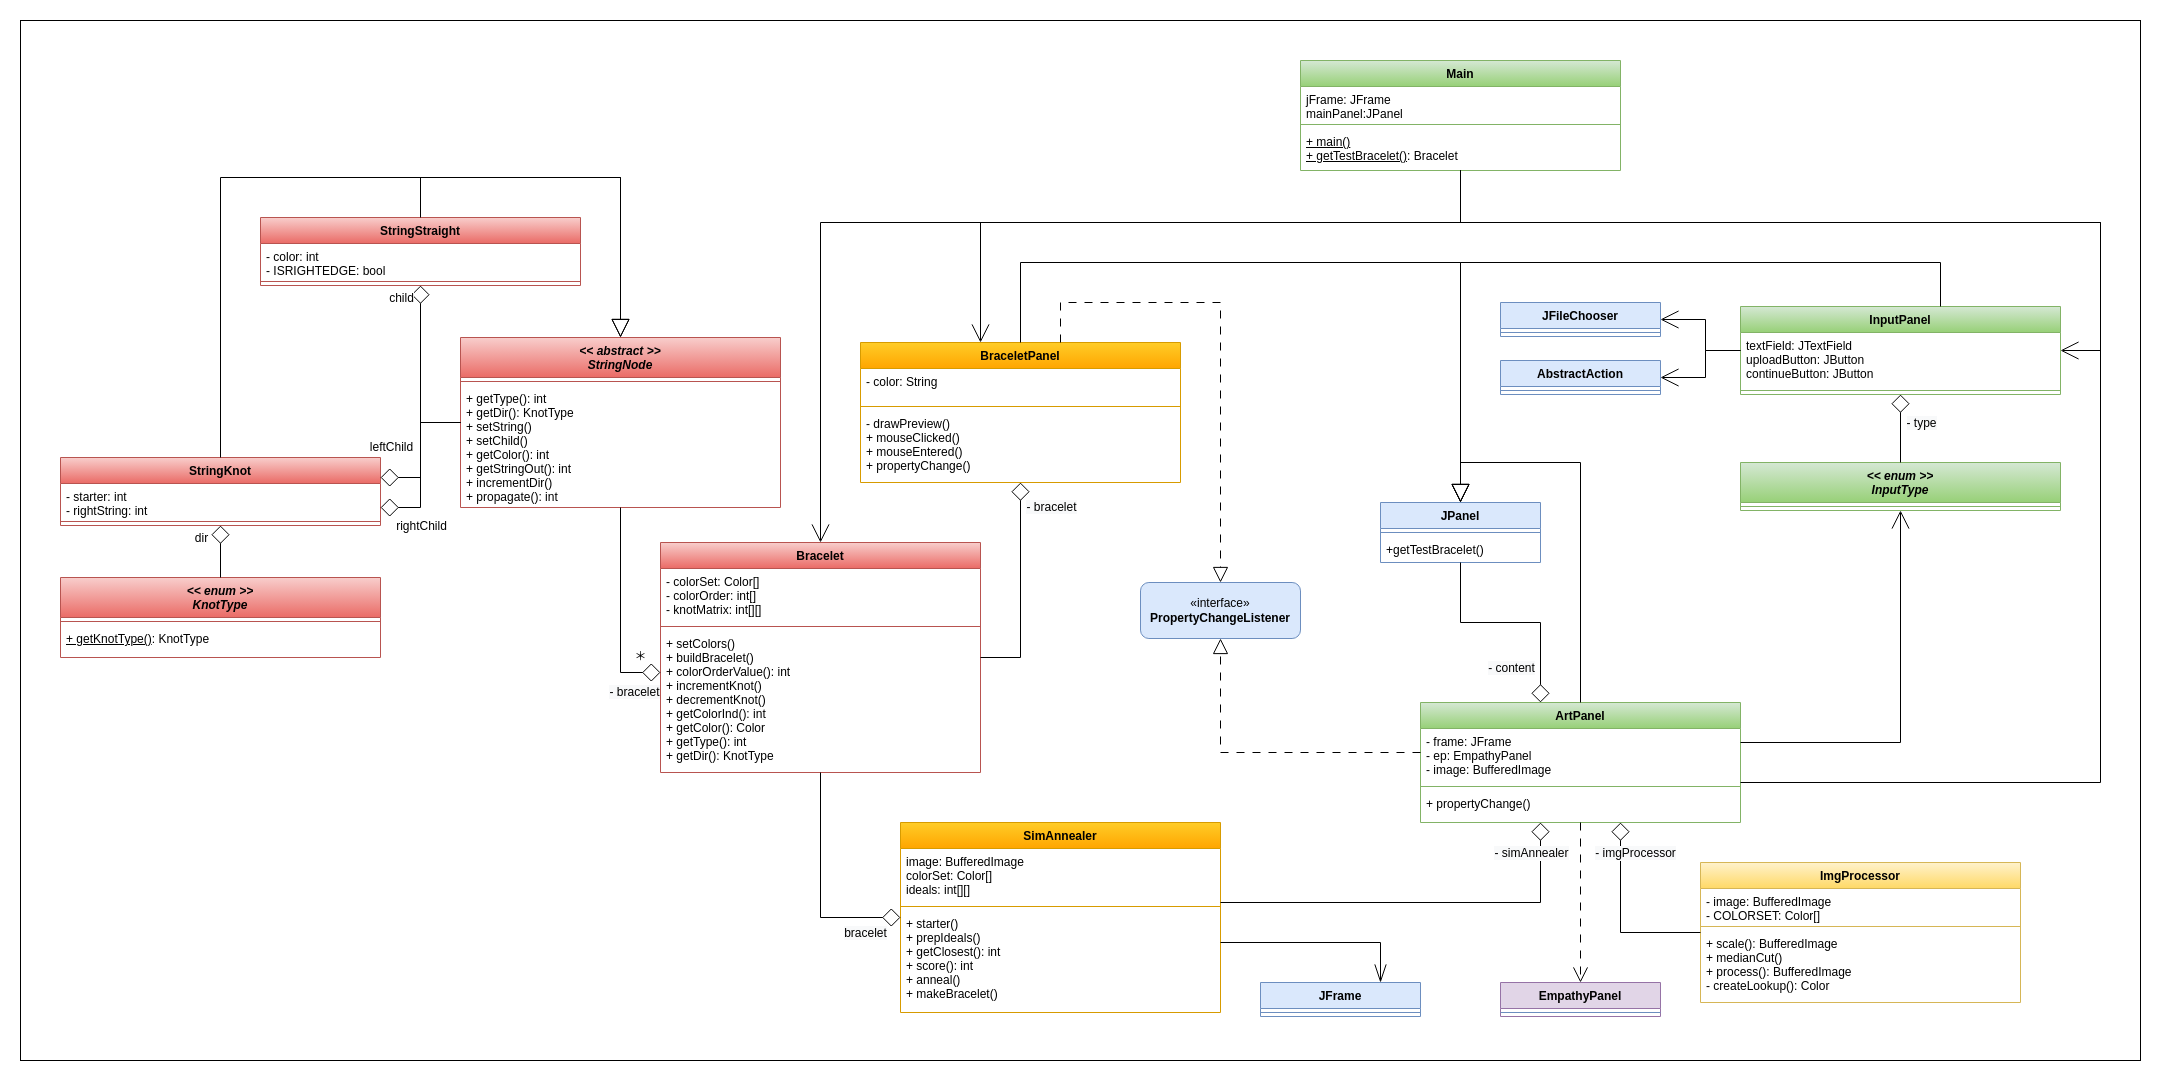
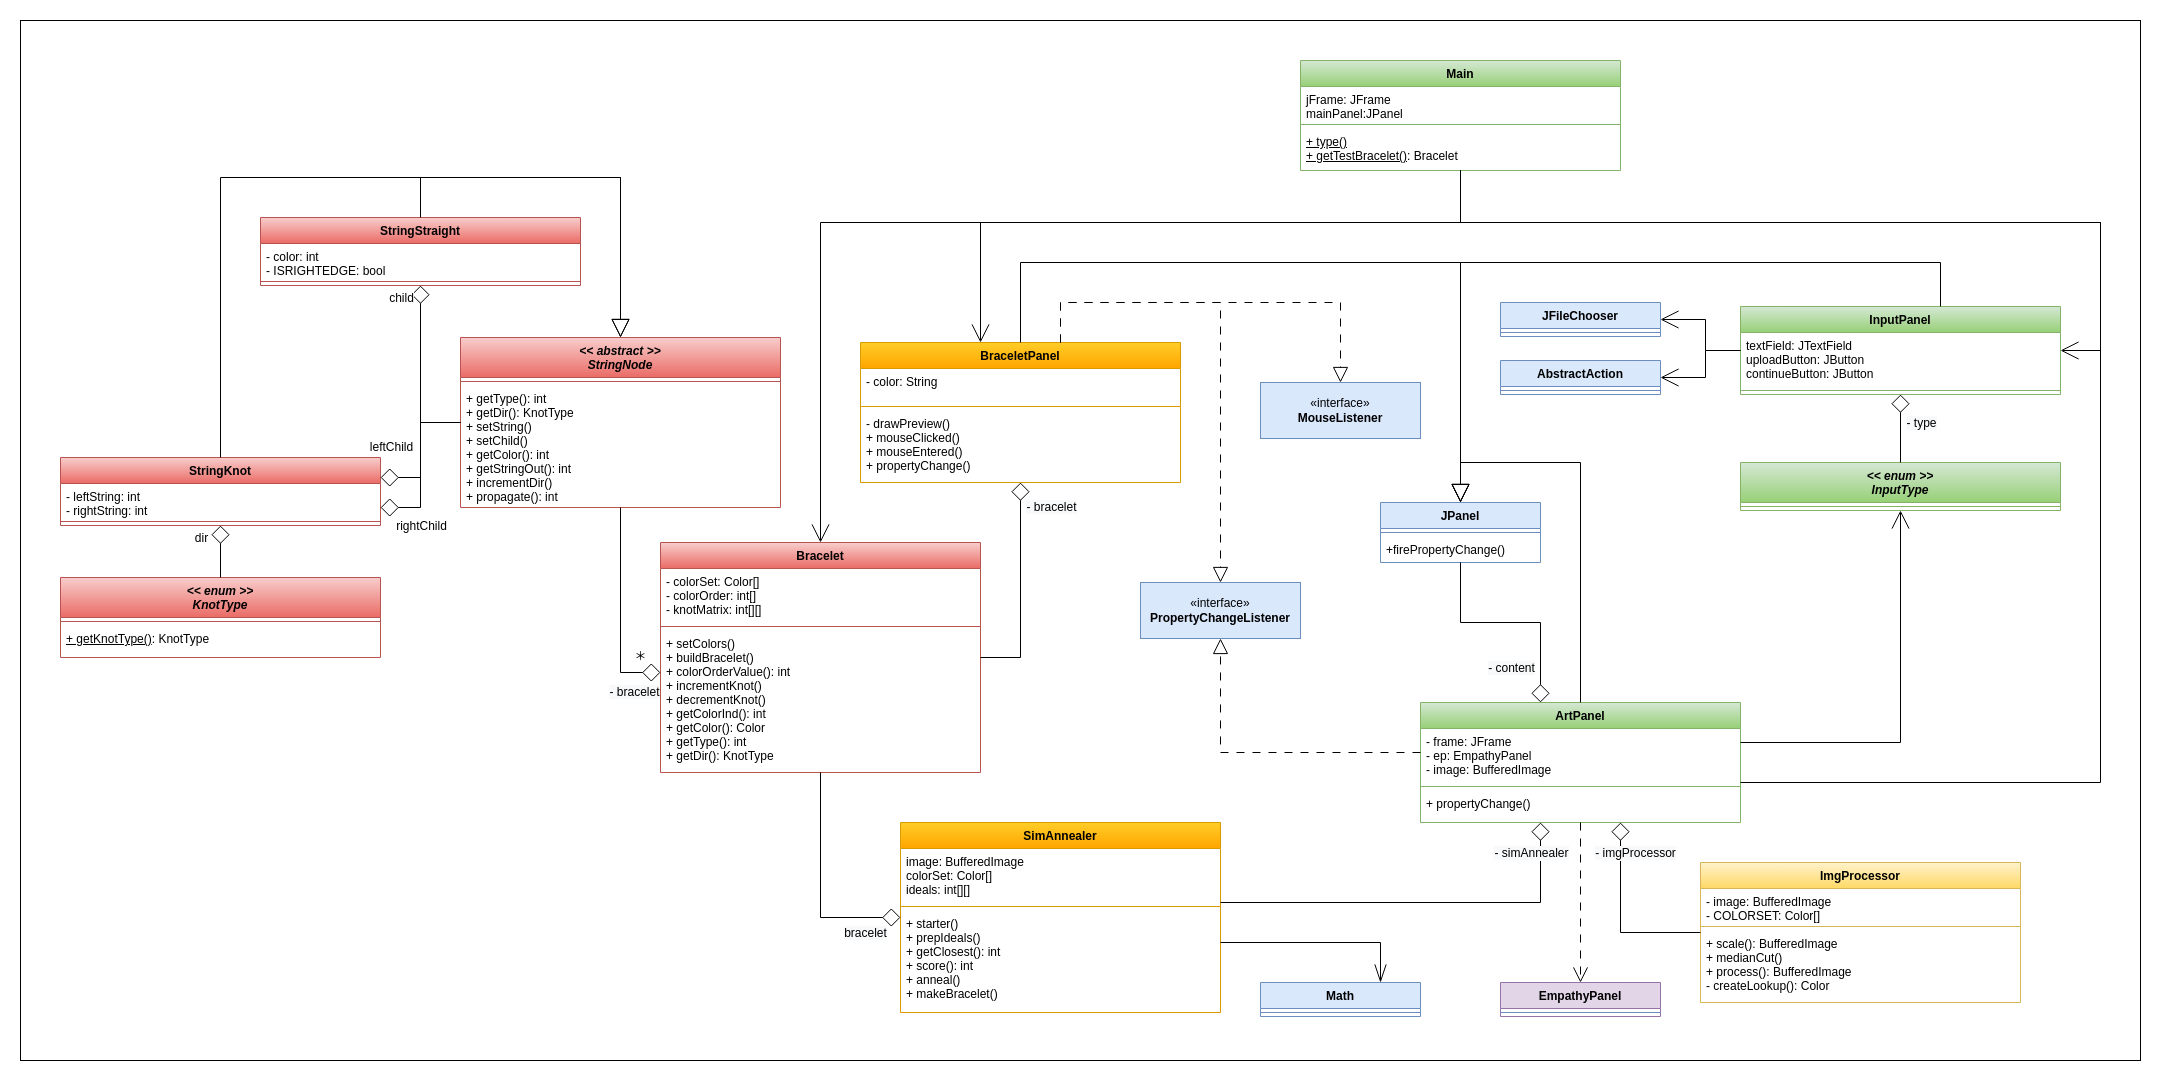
(1396, 150) -> (1396, 150)
none -> (1316, 303)
none -> (1341, 411)
(107, 497) -> (114, 497)
(1445, 550) -> (1455, 550)
(1221, 611) -> (1221, 611)
(1340, 996) -> (1340, 996)
